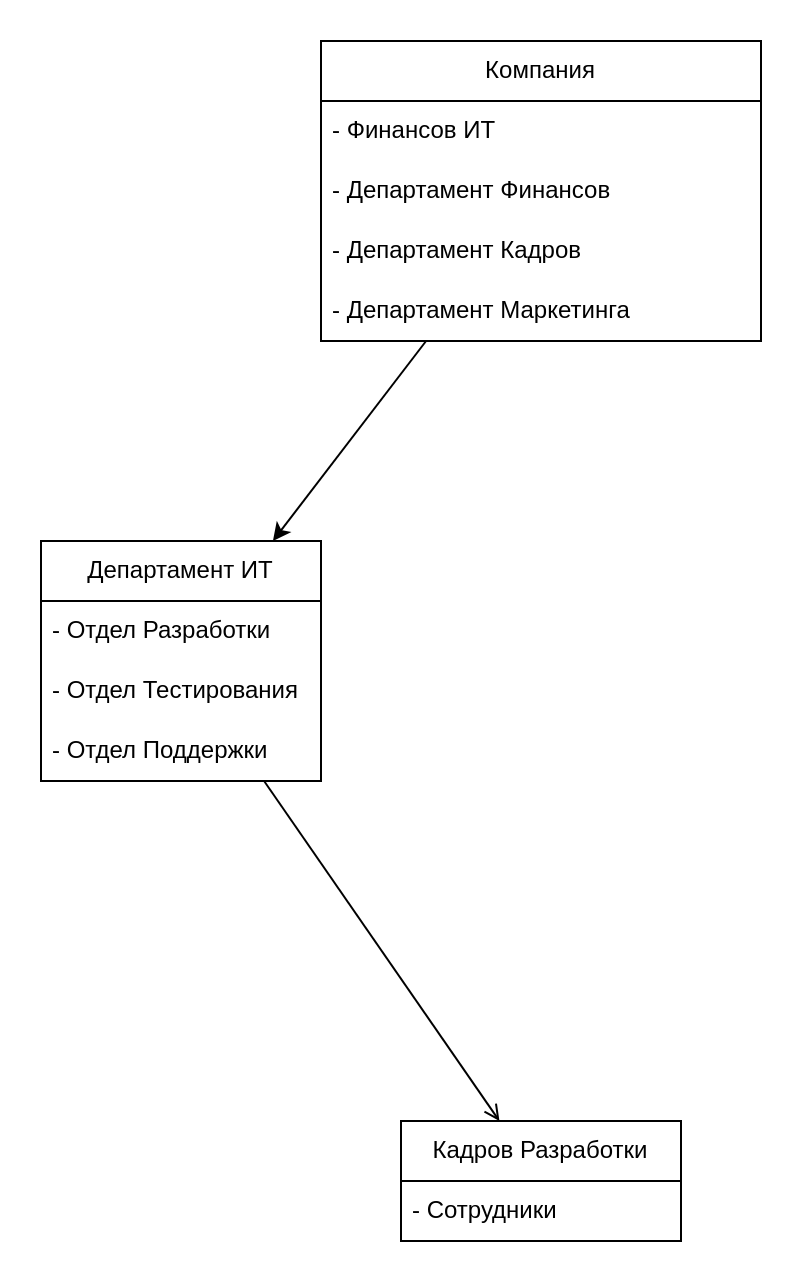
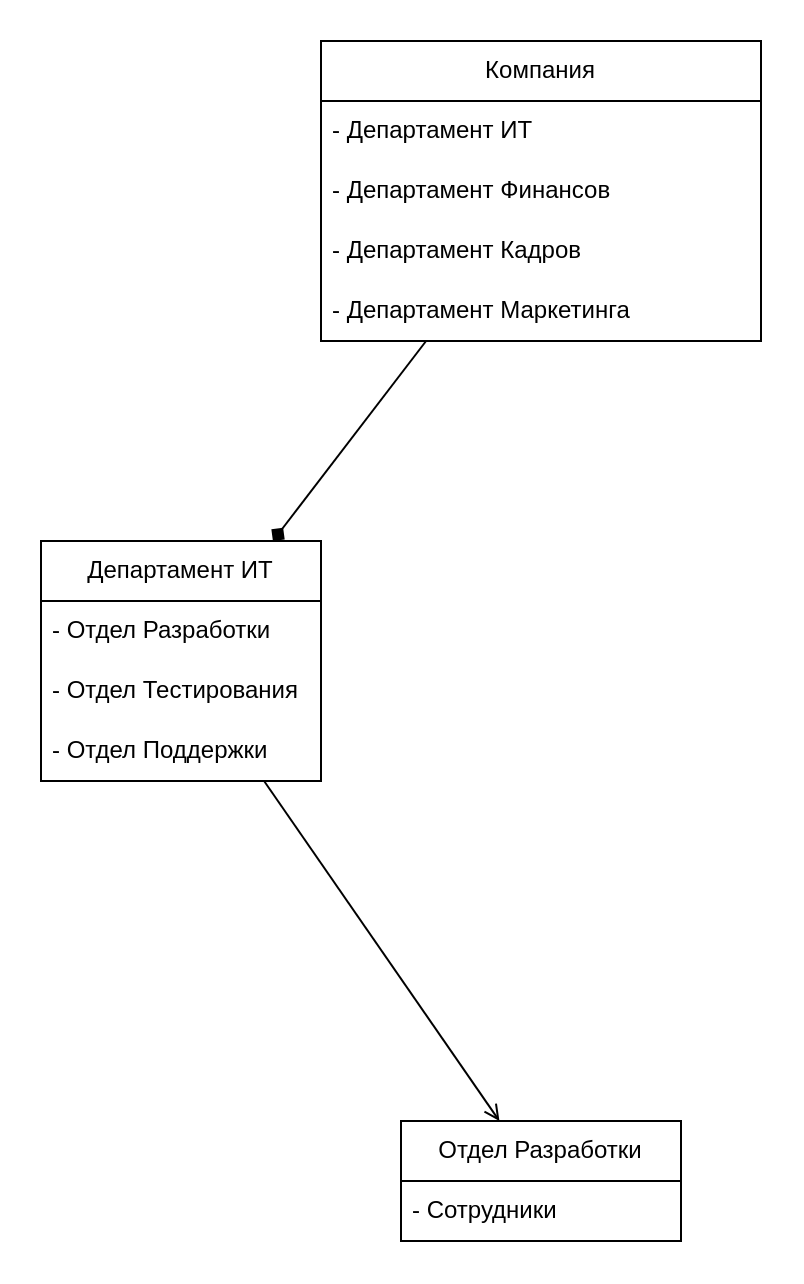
(414, 131) -> (434, 131)
(282, 529) -> (282, 529)
(541, 1151) -> (541, 1151)
